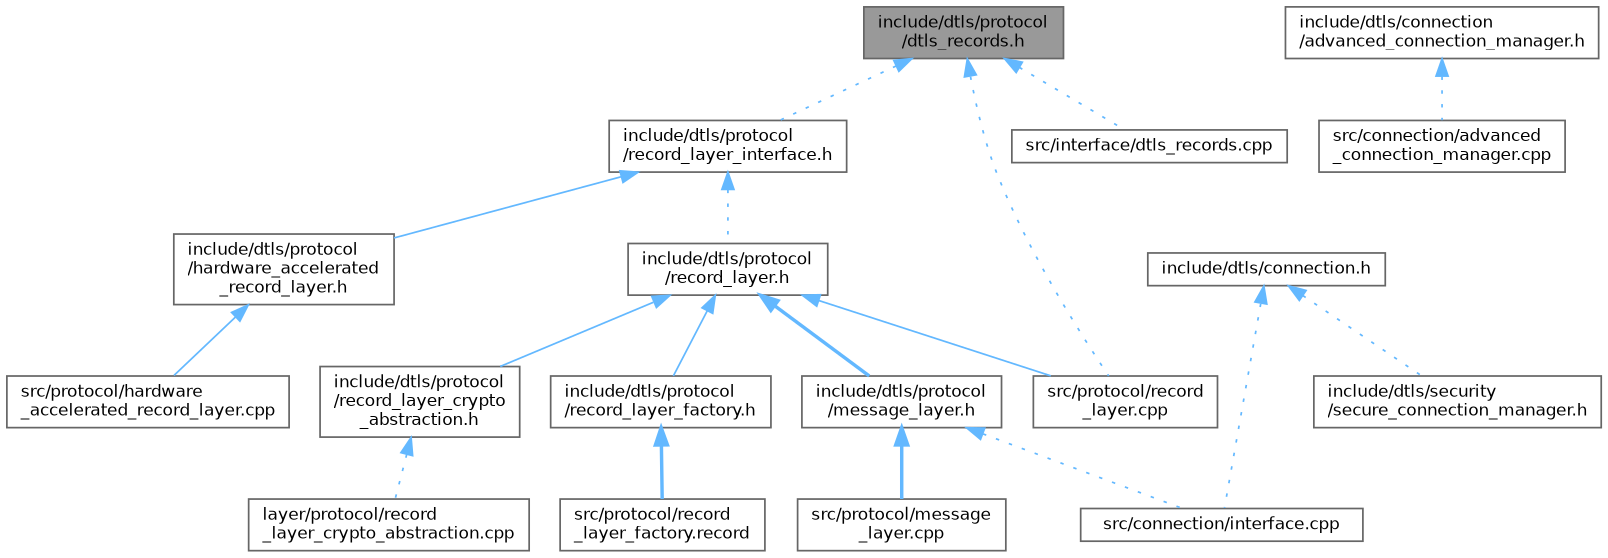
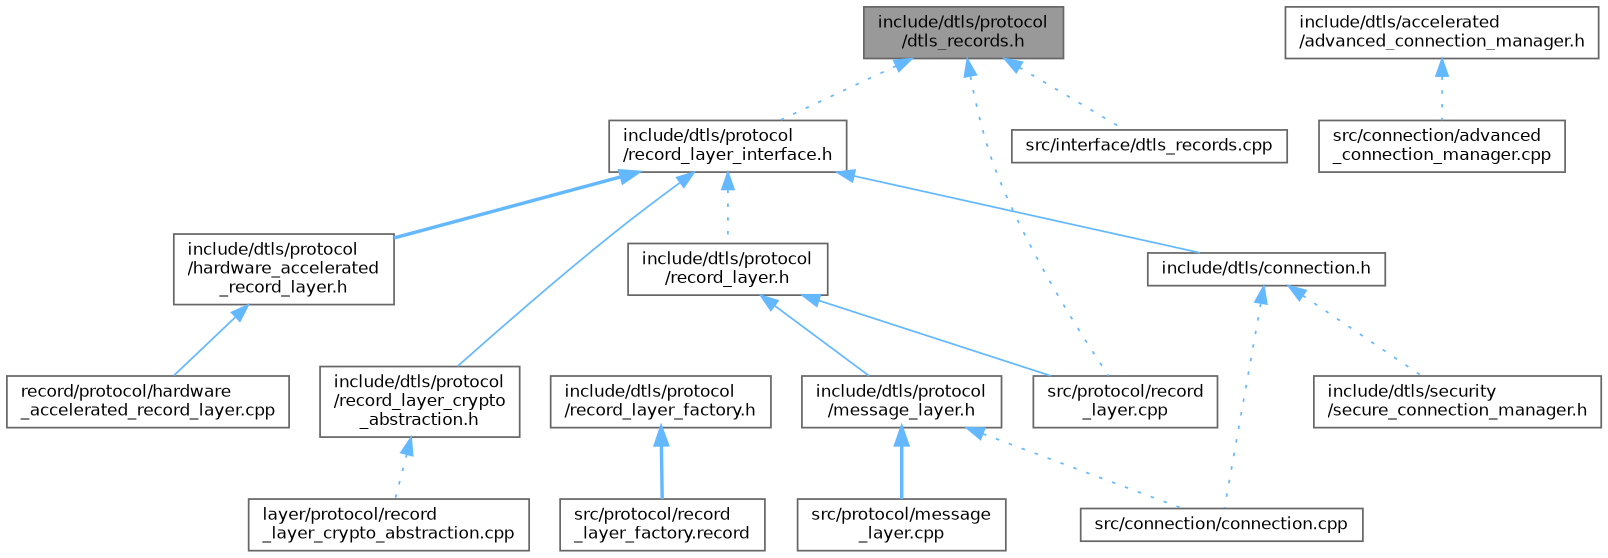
(1442, 33) -> (1442, 33)
(508, 207) -> (508, 207)
none -> (1027, 214)
(577, 334) -> (567, 272)
(822, 341) -> (822, 341)
(690, 343) -> none
(148, 402) -> (148, 402)
(1222, 525) -> (1222, 525)
